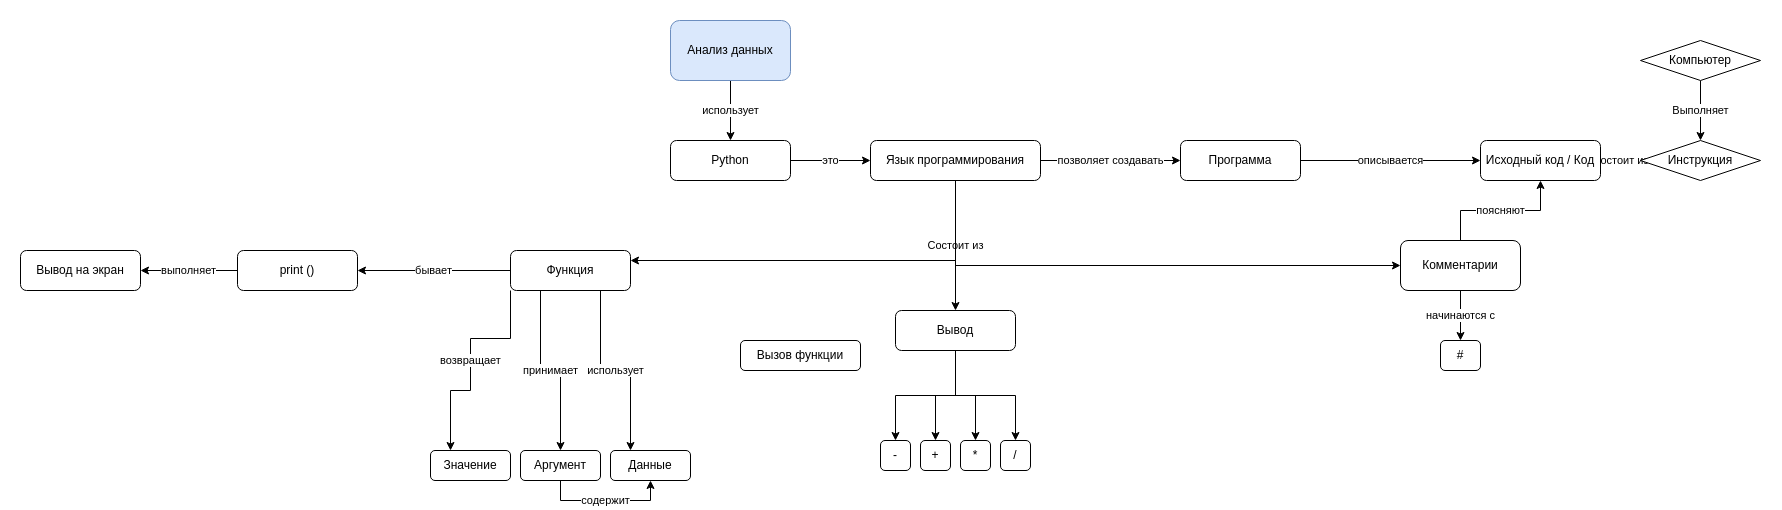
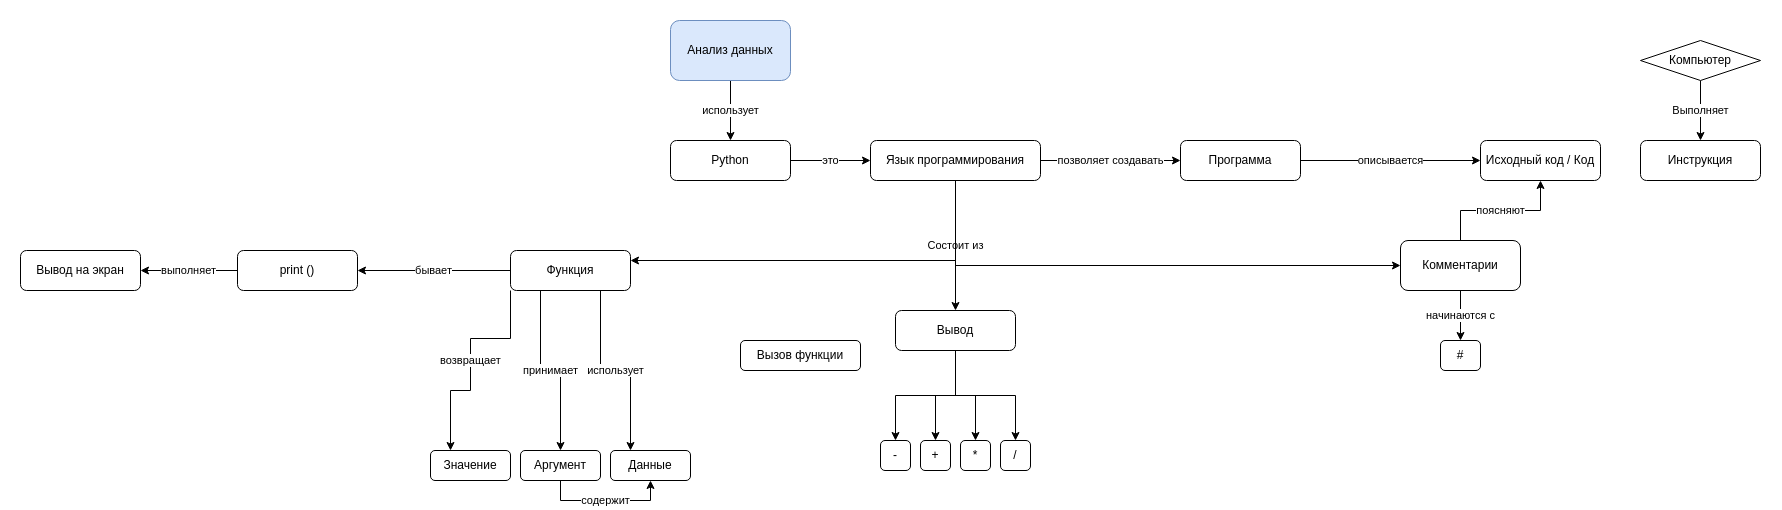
(1617, 161) -> none
(1701, 161) -> (1701, 161)
